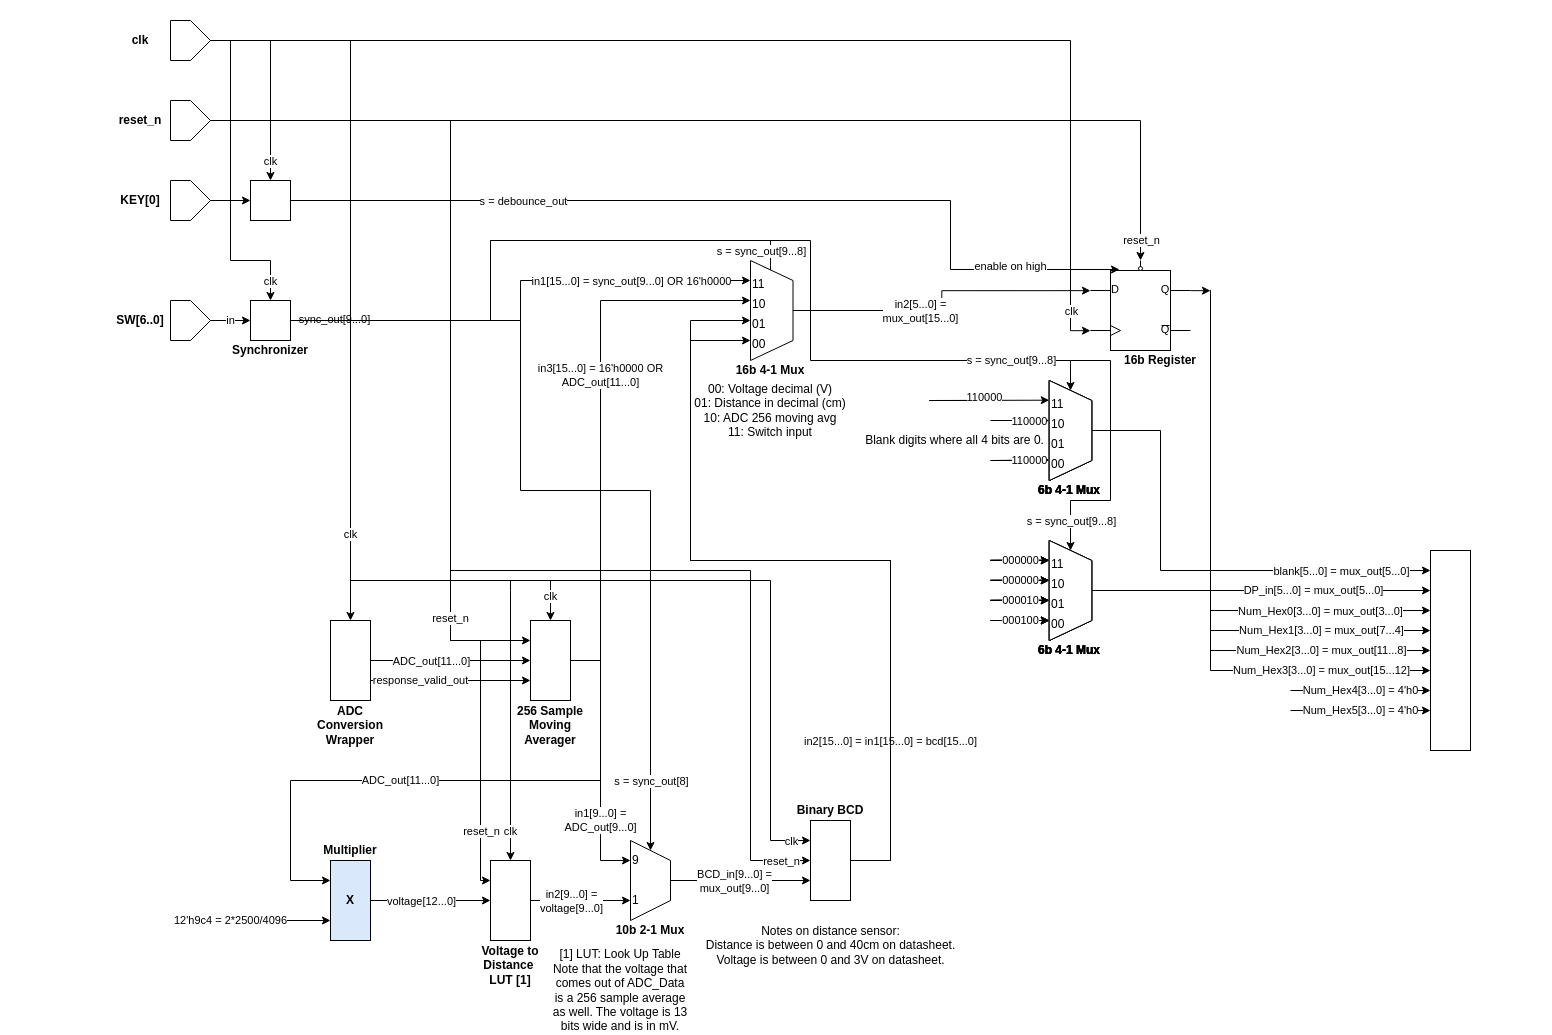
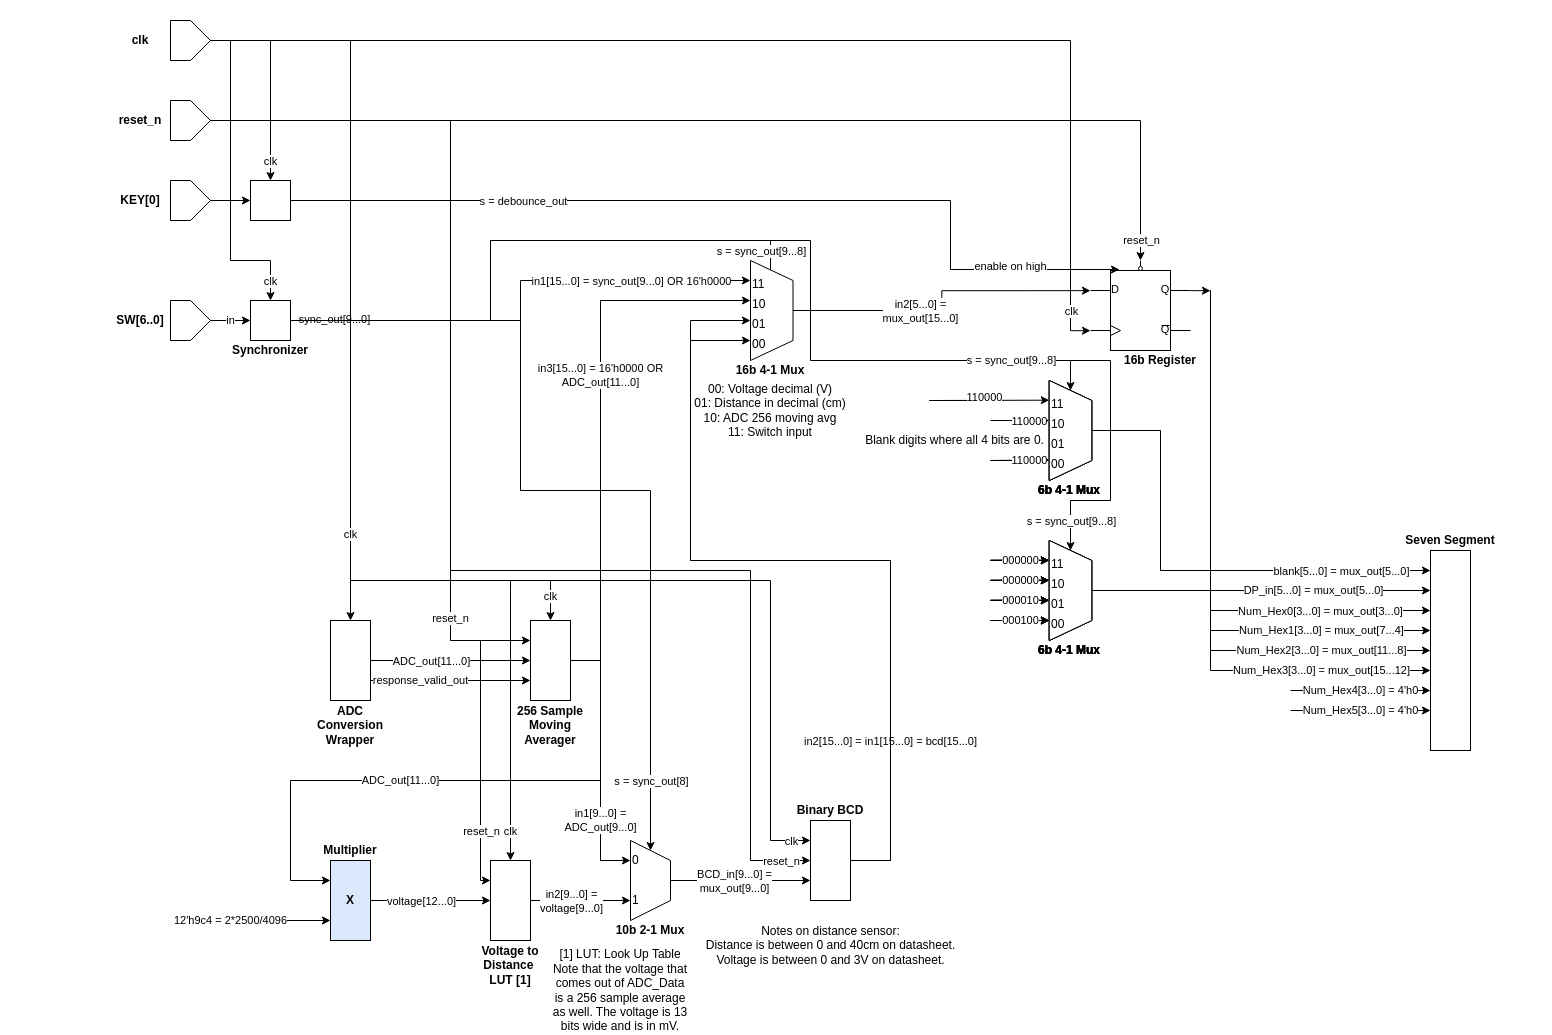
none -> (1451, 541)
(636, 861) -> (636, 861)
